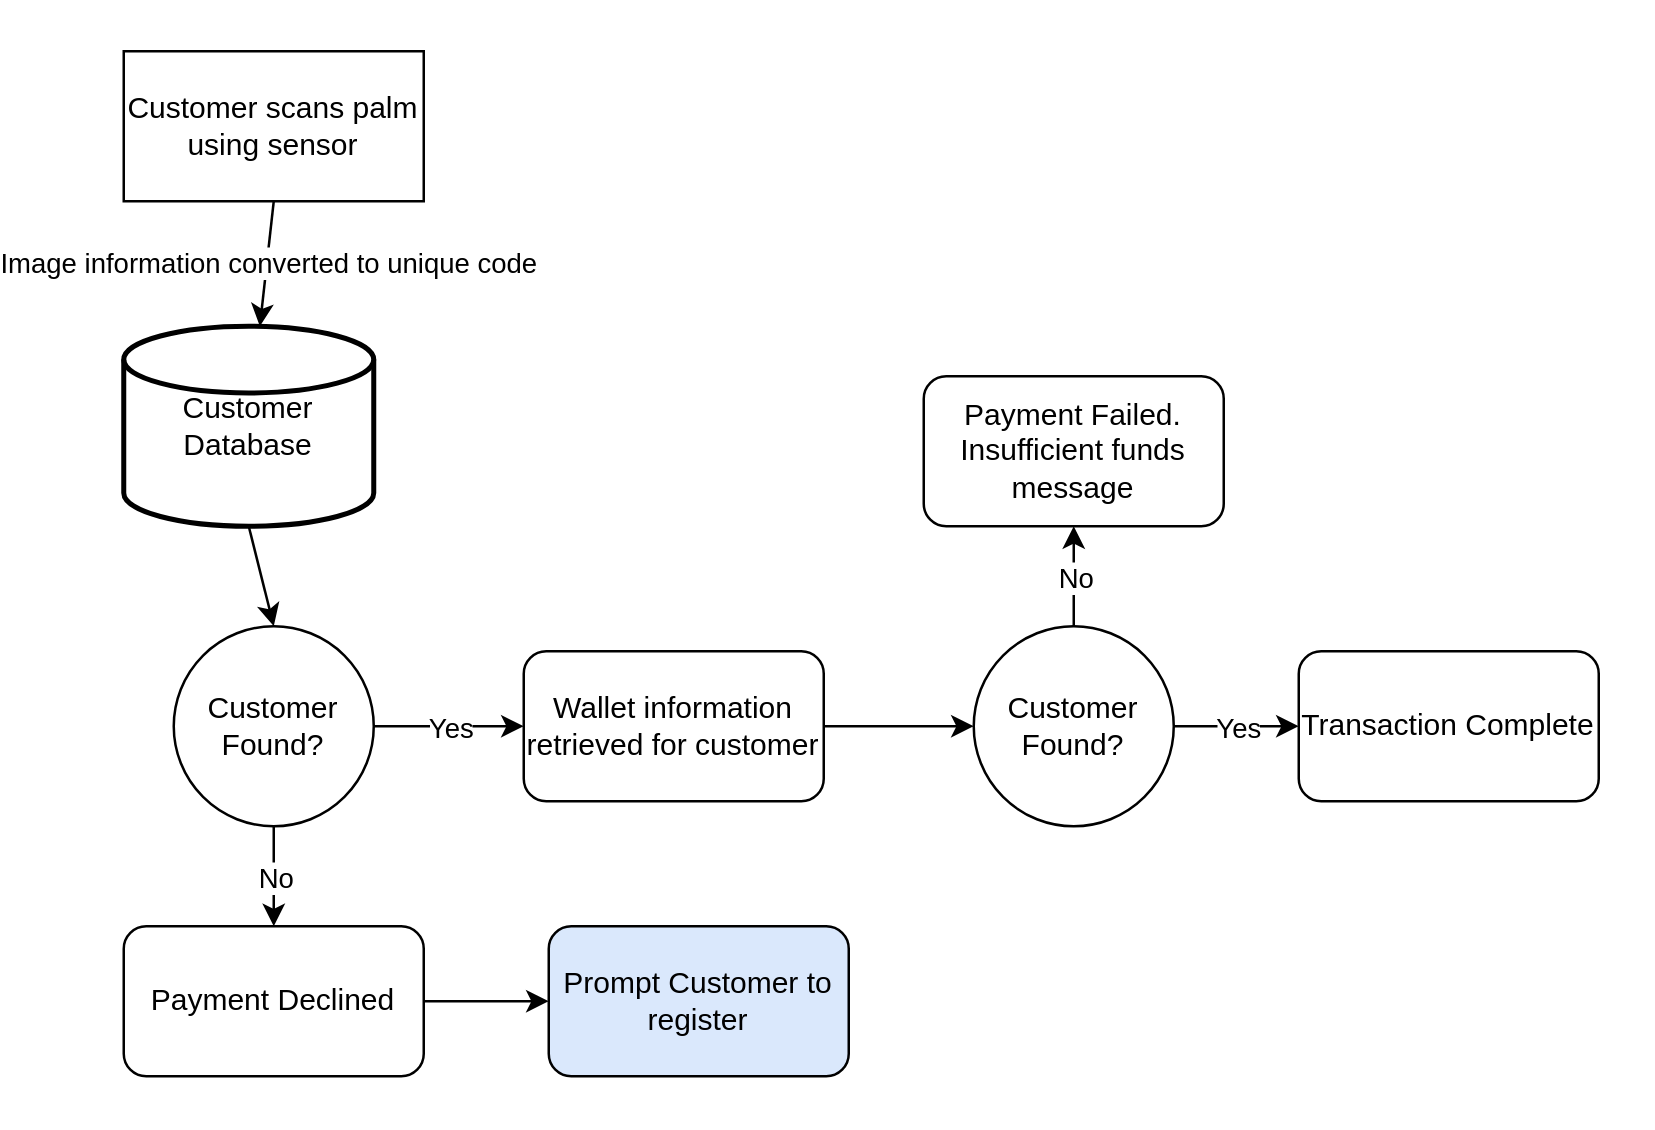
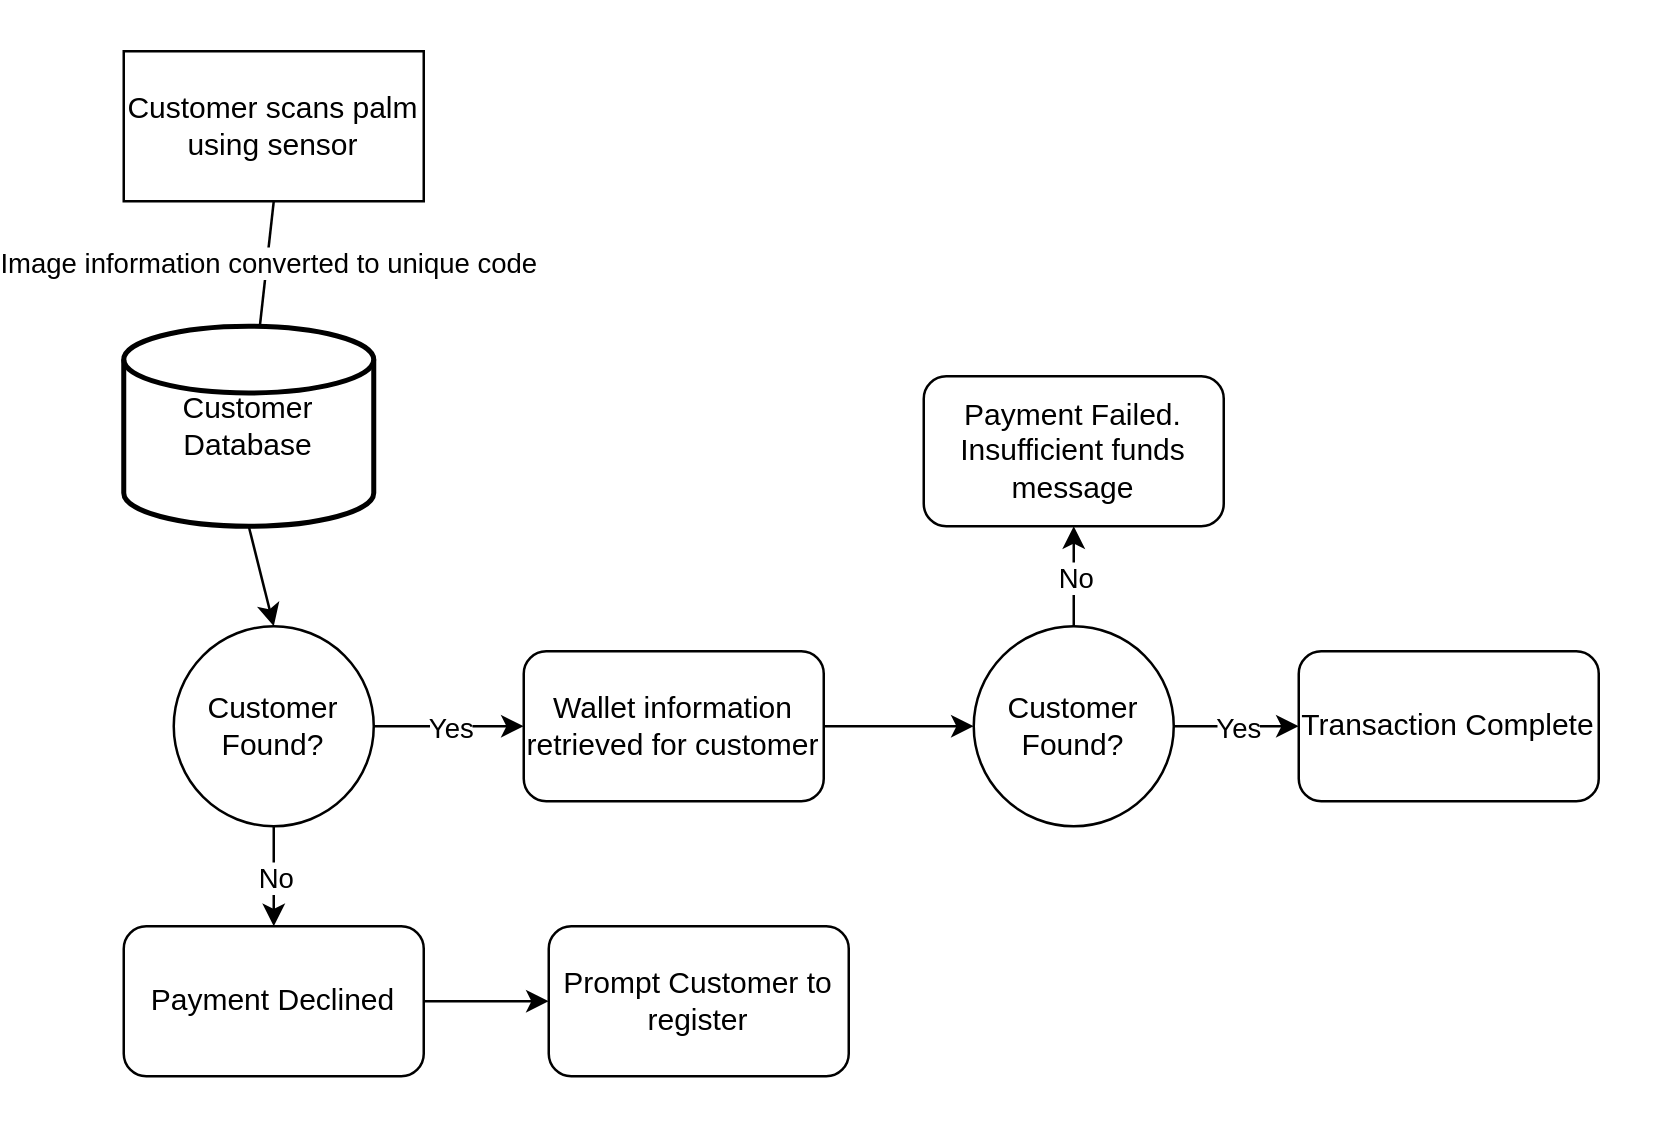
(262, 308) -> (261, 315)
(699, 1001) -> (699, 1001)
